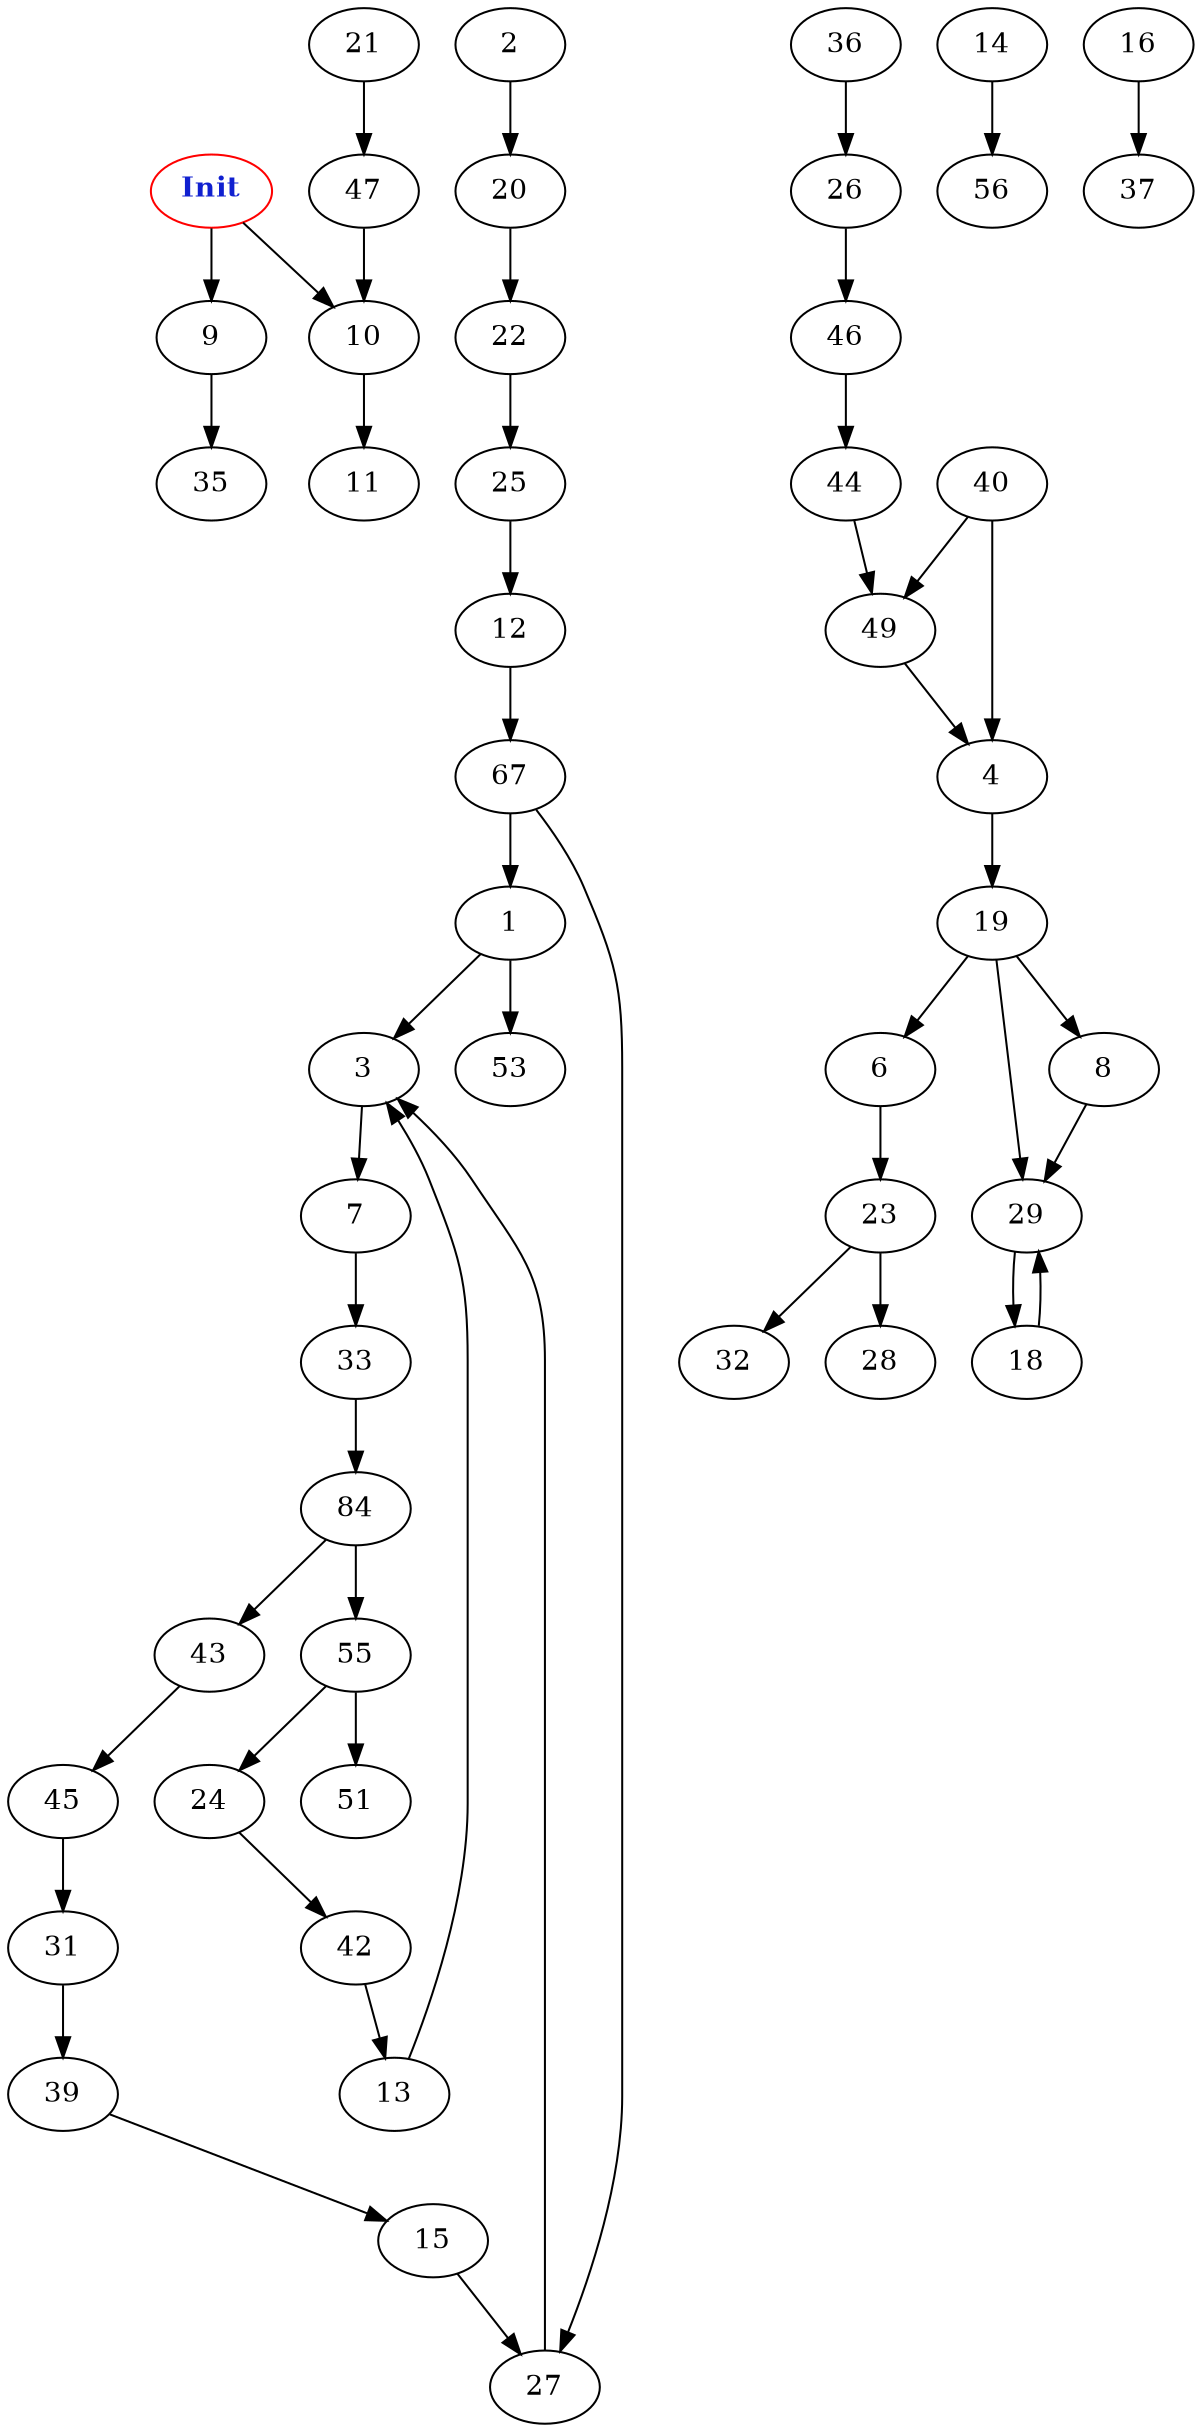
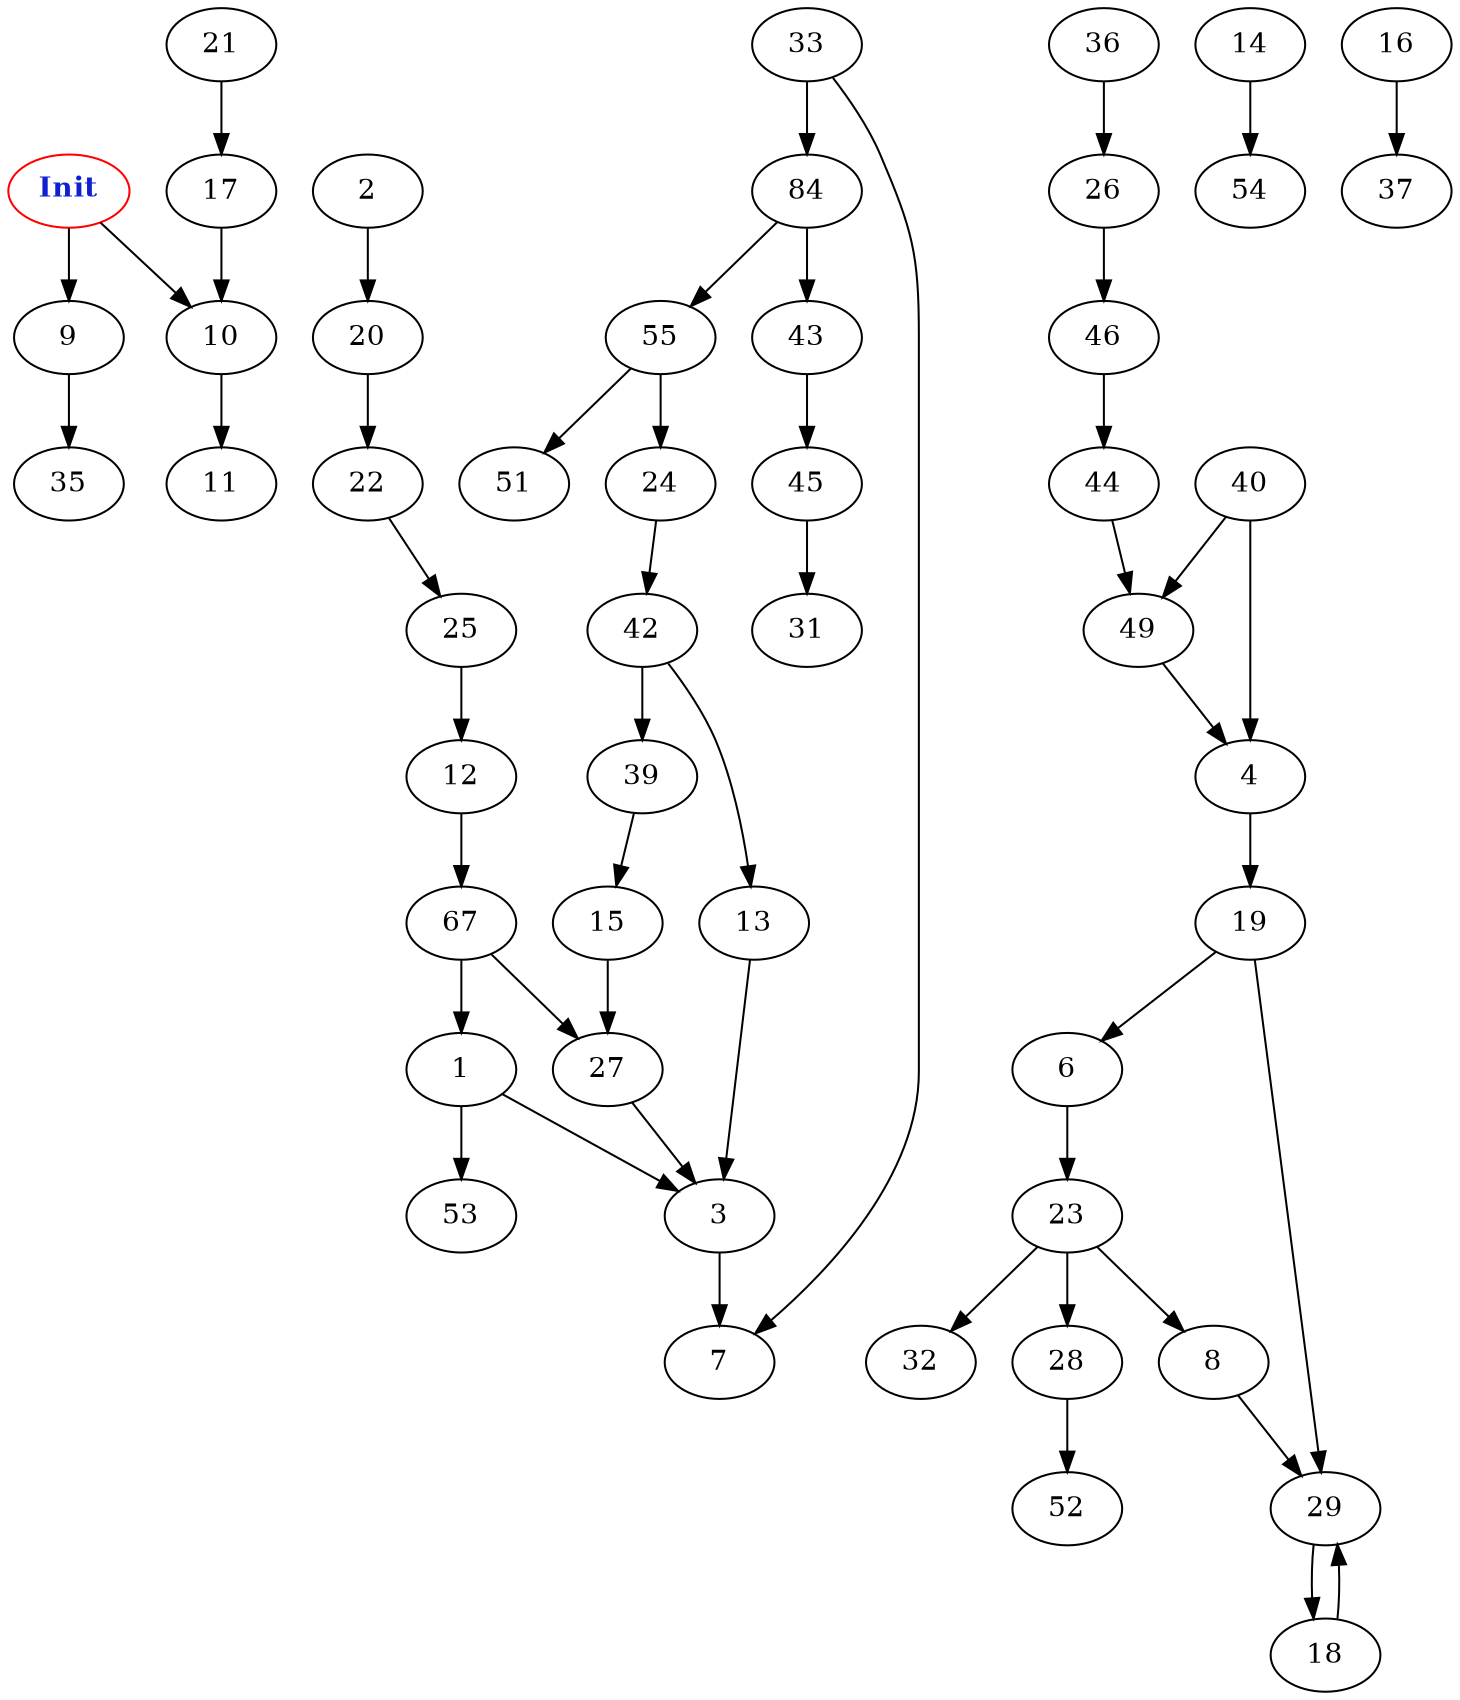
(364, 191) -> (221, 191)
(992, 191) -> (1250, 191)
(1042, 988) -> (1133, 1282)
(356, 1279) -> (919, 714)
none -> (1067, 1509)
(63, 2011) -> (642, 694)
